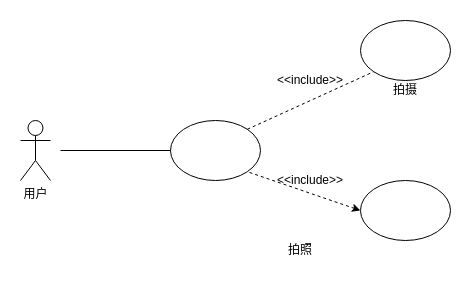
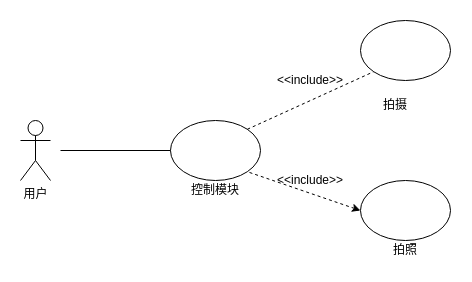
(406, 91) -> (396, 106)
none -> (216, 191)
(301, 251) -> (406, 251)
